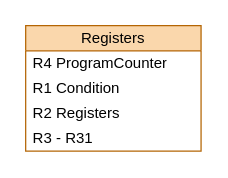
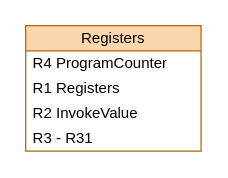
(78, 88) -> (80, 88)
(80, 113) -> (88, 113)
